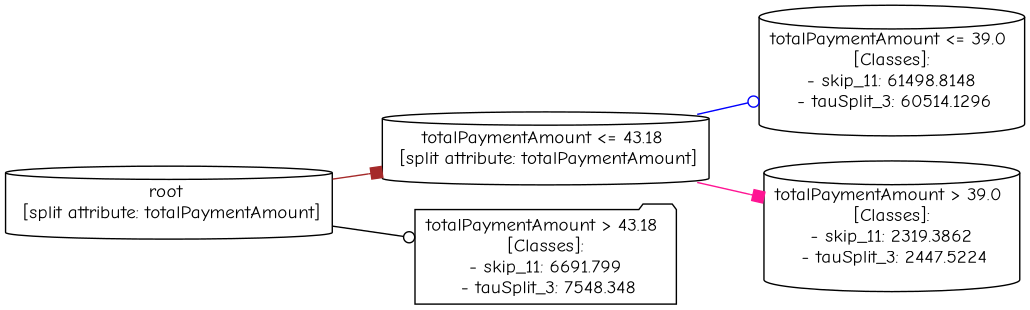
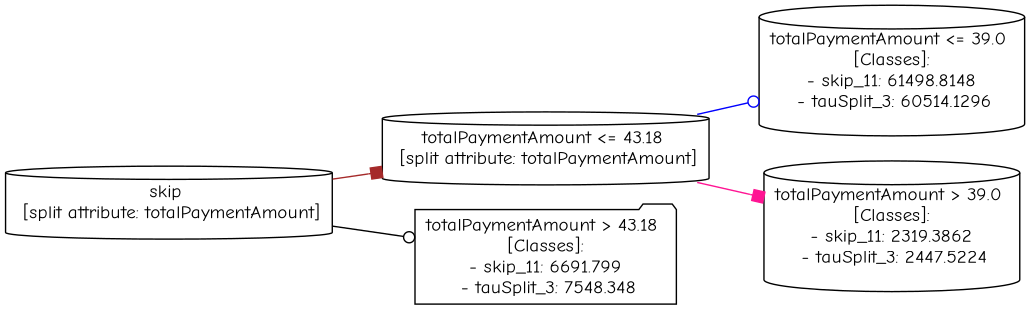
(169, 203) -> (169, 203)
